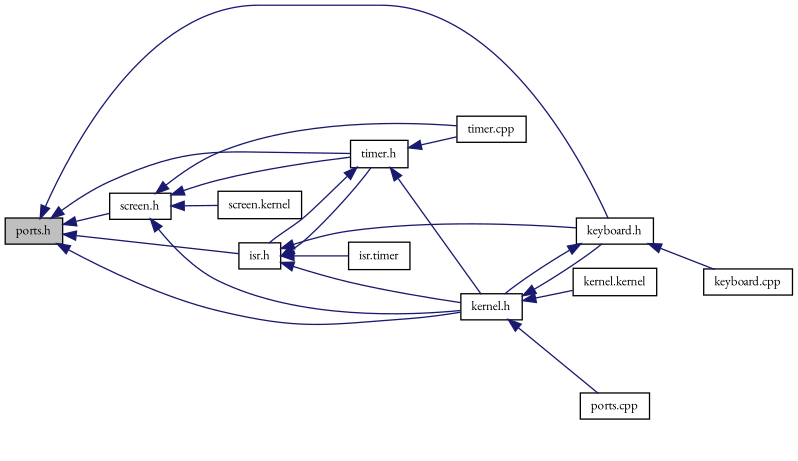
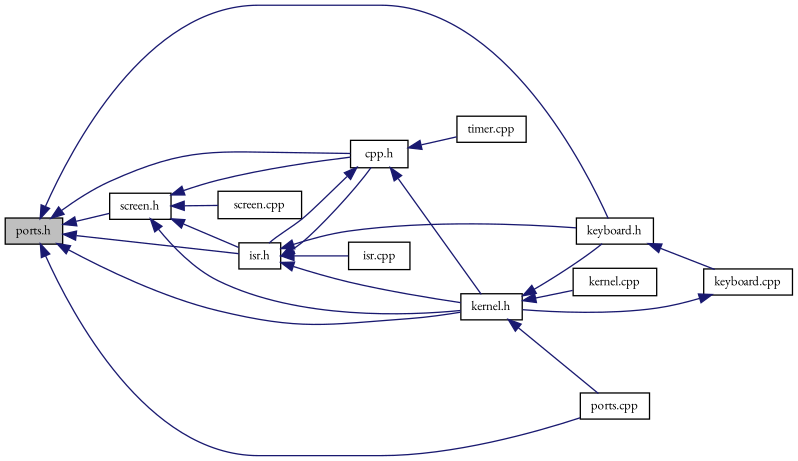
(305, 130) -> (211, 236)
(379, 154) -> (379, 154)
(260, 205) -> (260, 205)
(379, 256) -> (379, 256)
(536, 271) -> (612, 312)
(615, 282) -> (615, 282)
none -> (268, 456)
